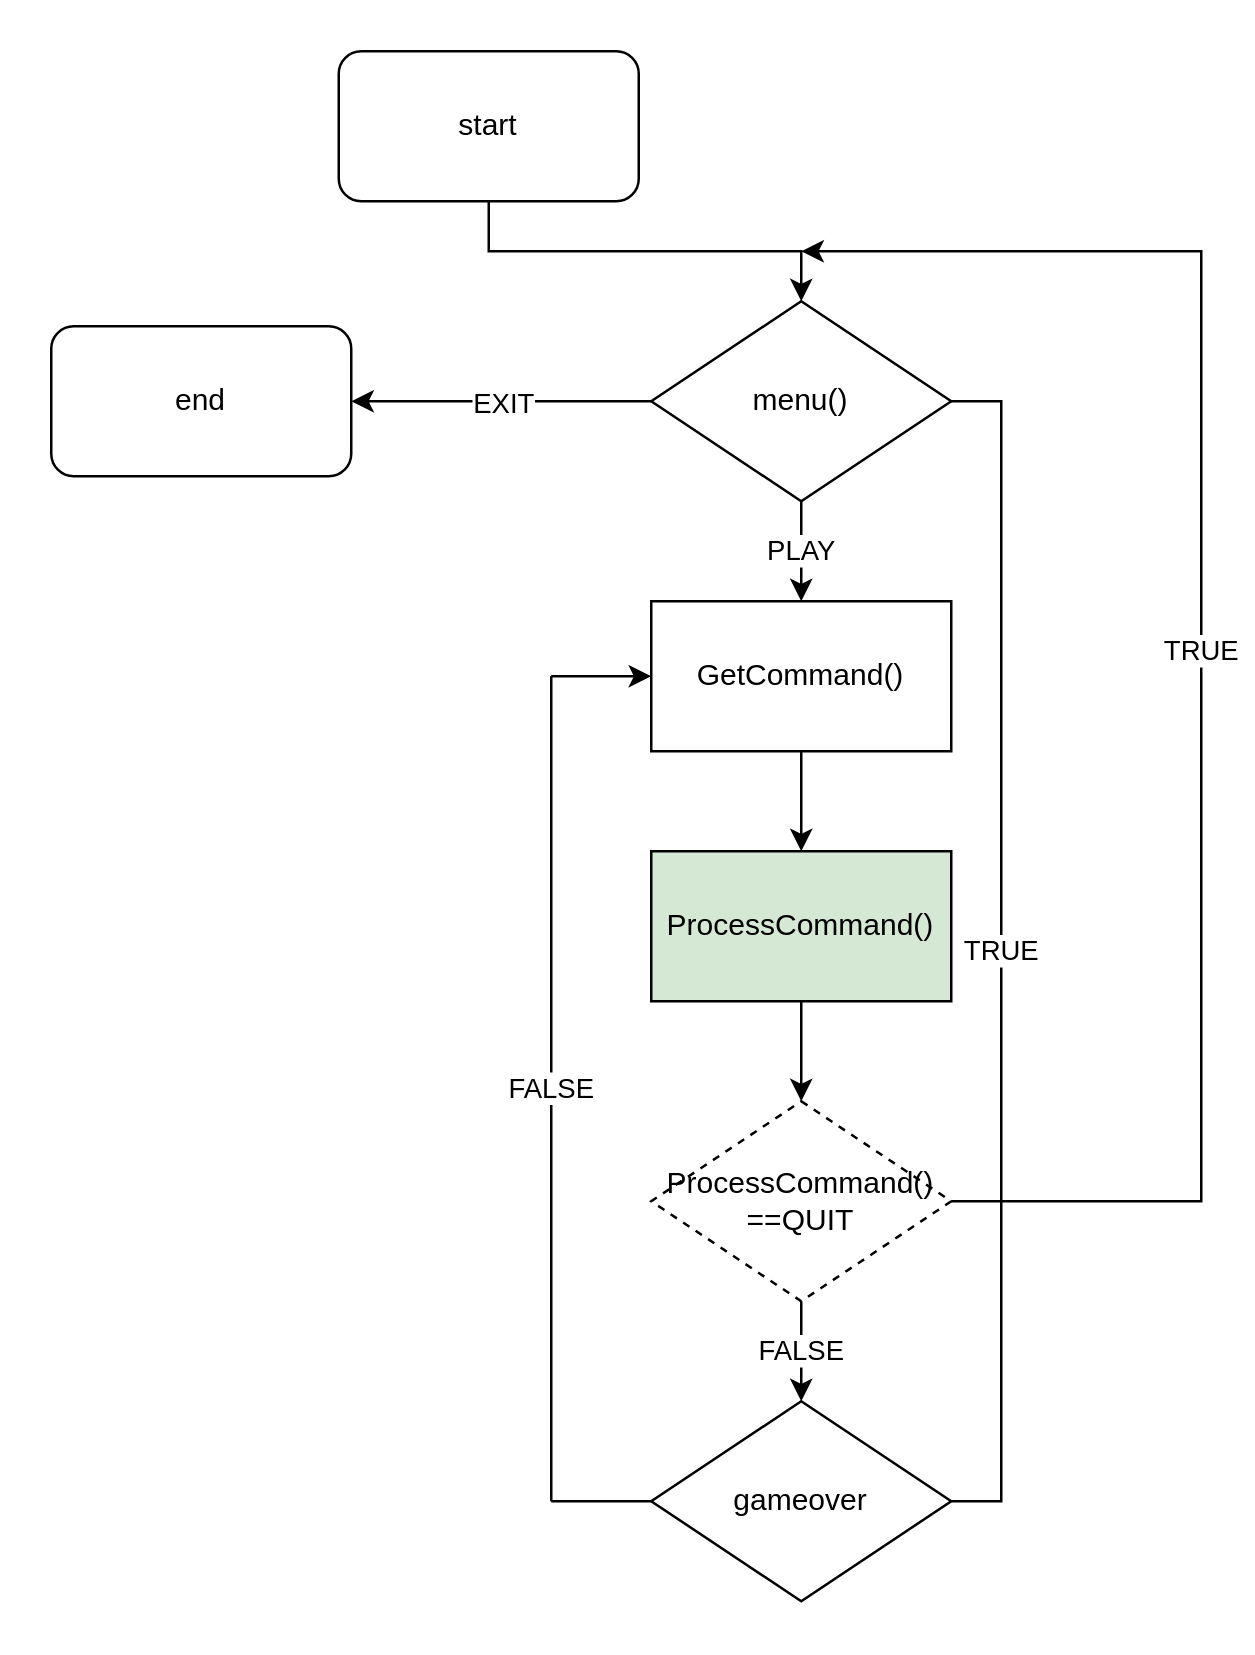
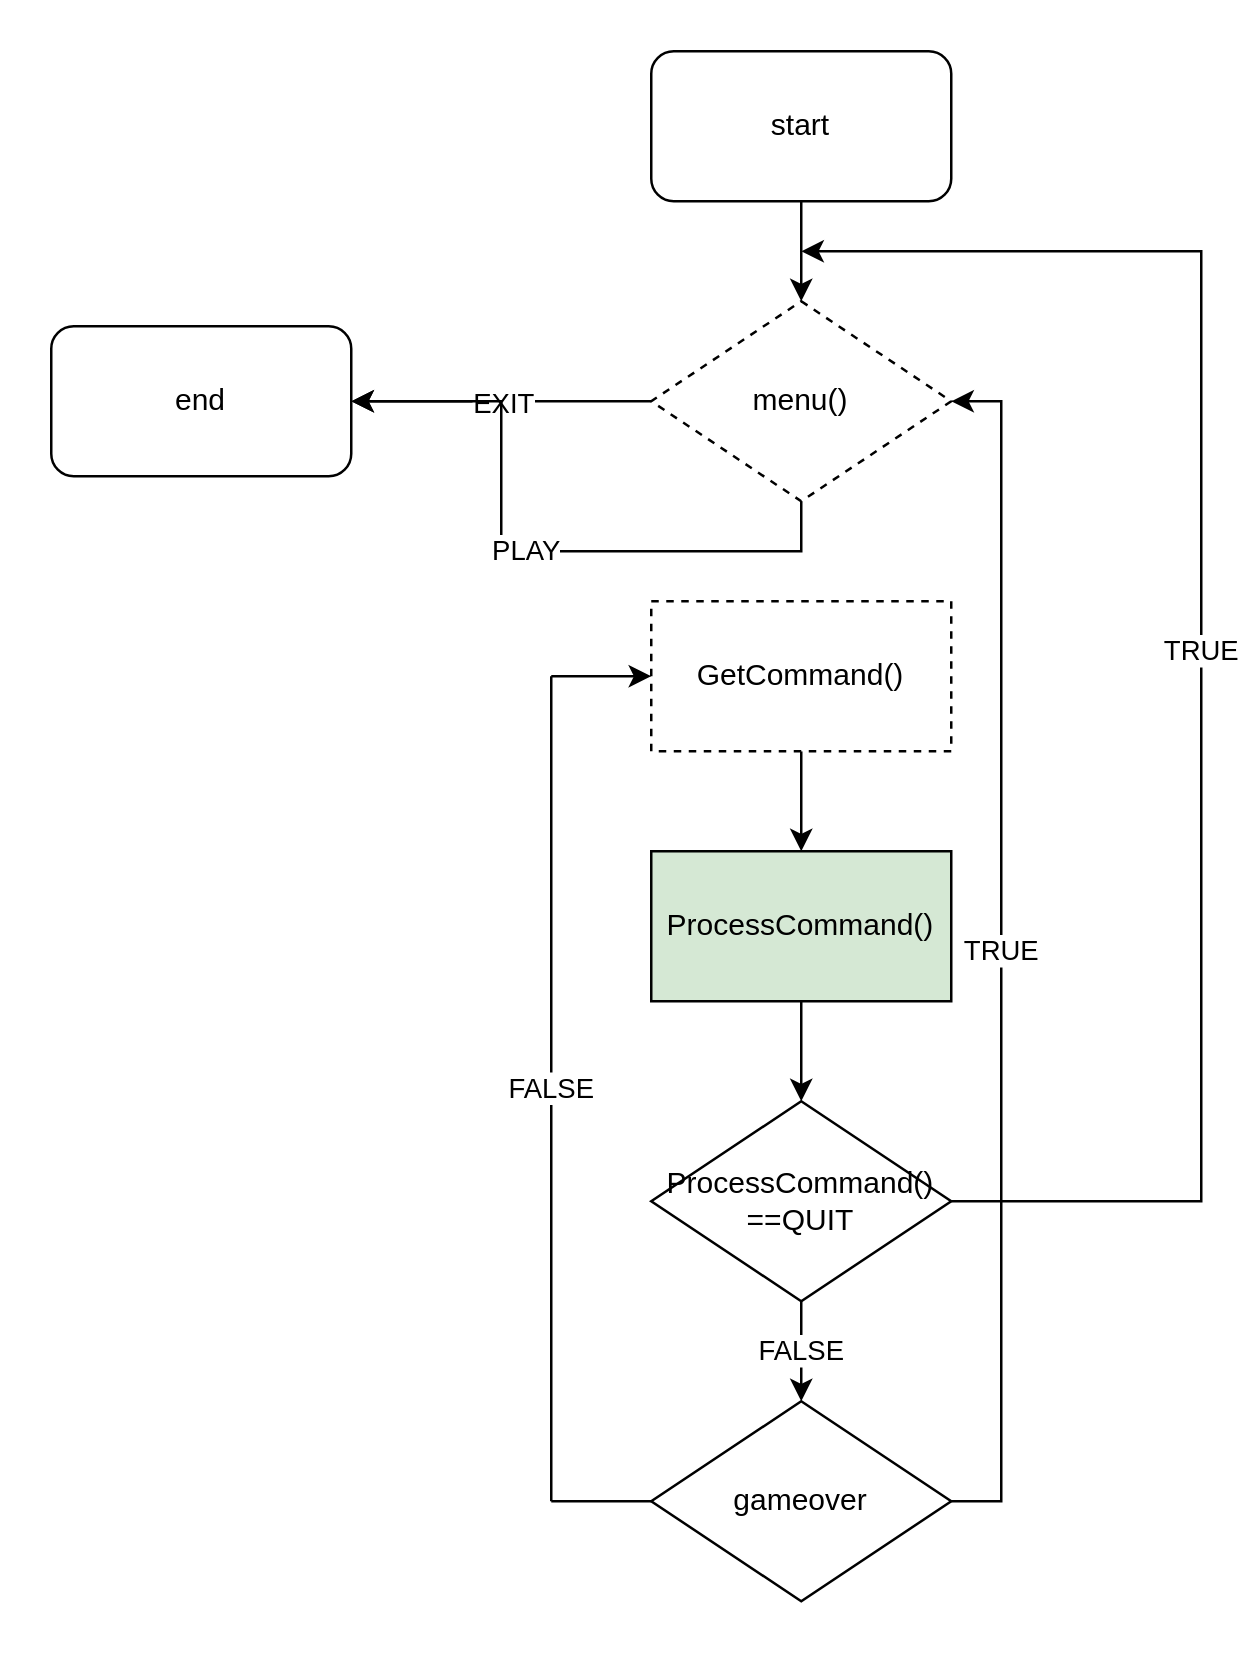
(489, 126) -> (801, 126)
(801, 401) -> (801, 401)
(961, 401) -> (969, 401)
(801, 559) -> (673, 551)
(801, 676) -> (801, 676)
(801, 1201) -> (801, 1201)
